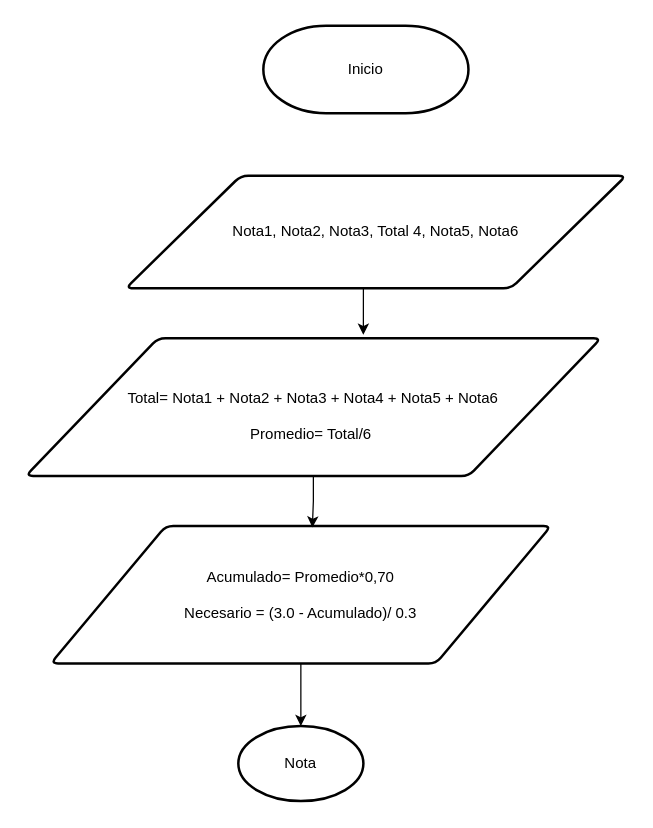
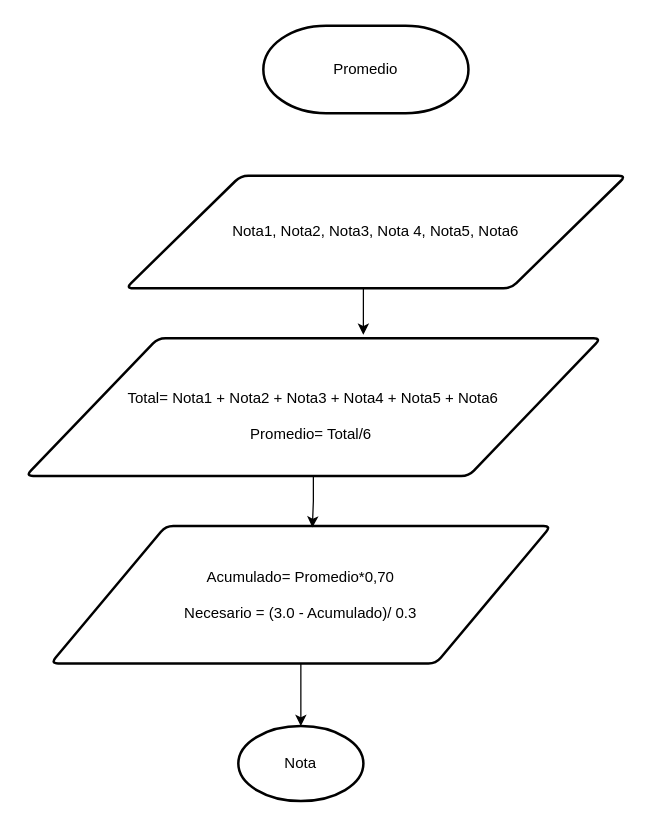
(366, 69) -> (366, 69)
(376, 232) -> (376, 232)
